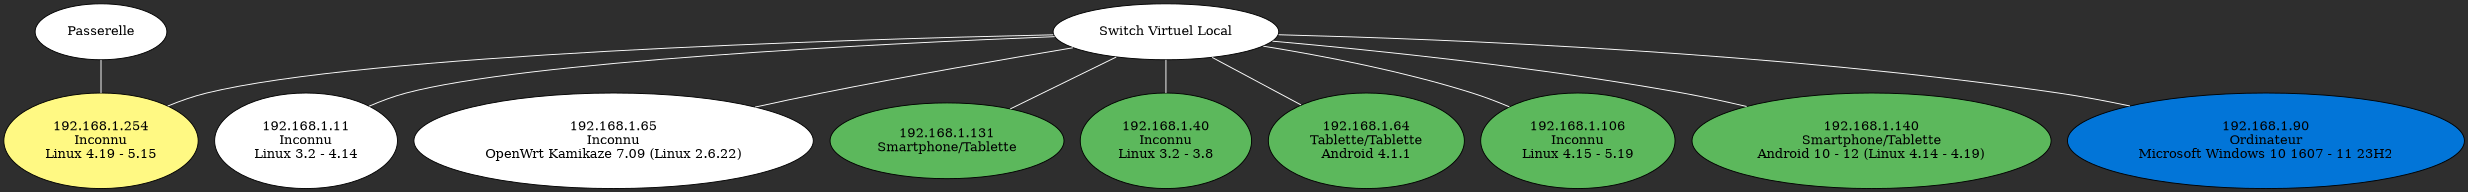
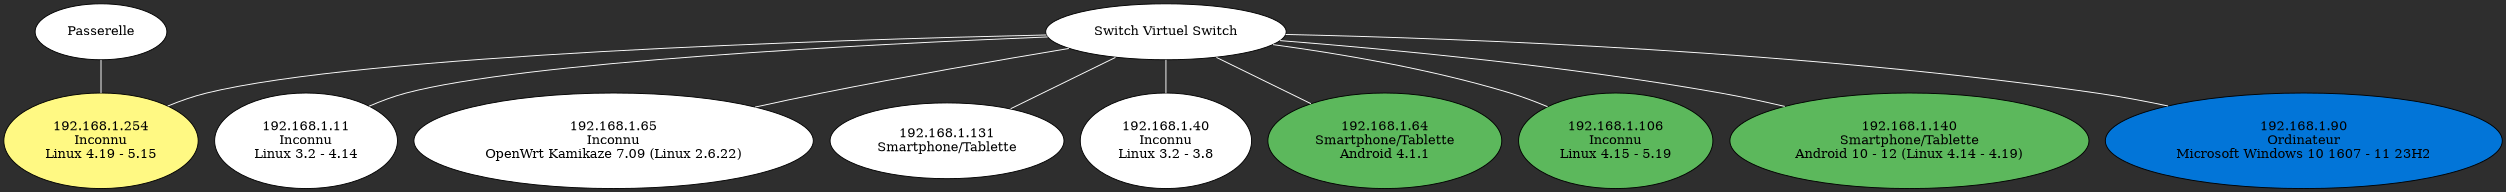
(1166, 32) -> (1166, 32)
(947, 141) -> (947, 141)
(1166, 141) -> (1166, 141)
(1366, 141) -> (1385, 141)
